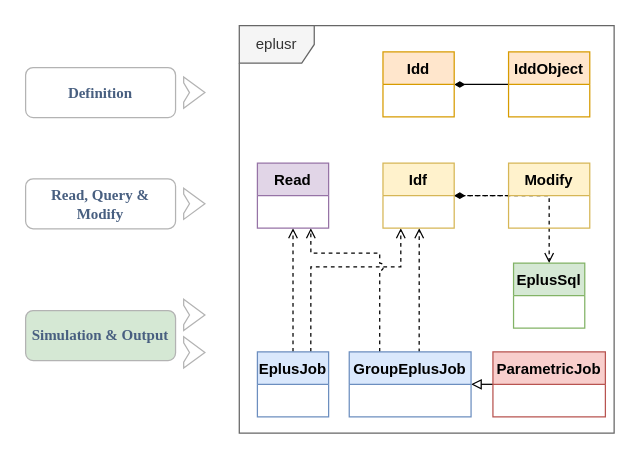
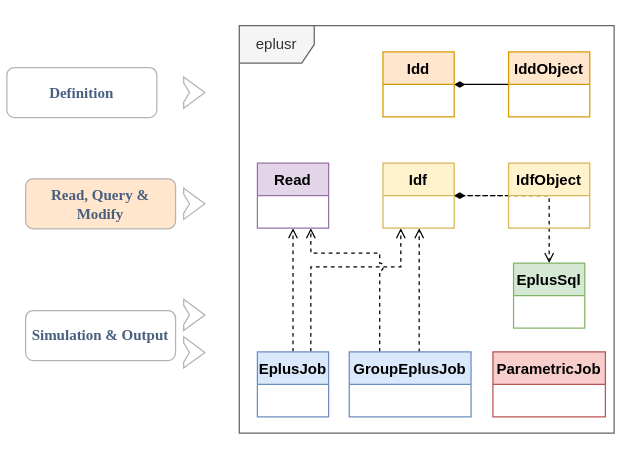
(101, 93) -> (82, 93)
(549, 180) -> (549, 180)
(101, 204) -> (101, 204)
(101, 336) -> (101, 336)
(487, 384) -> none
